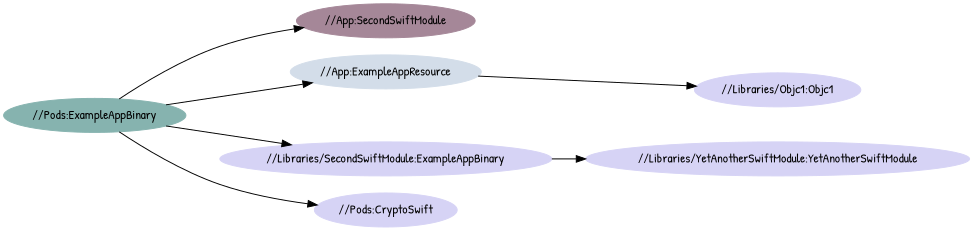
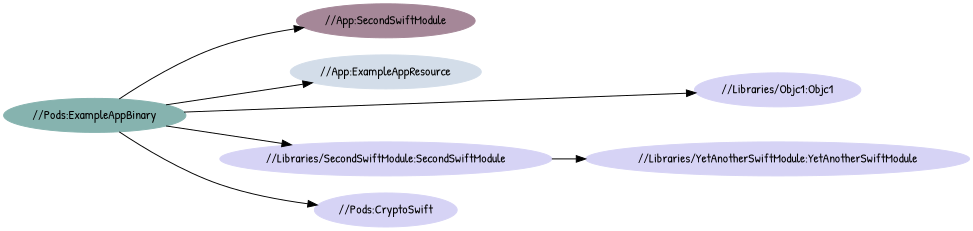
(583, 81) -> (435, 103)
(386, 159) -> (386, 159)
